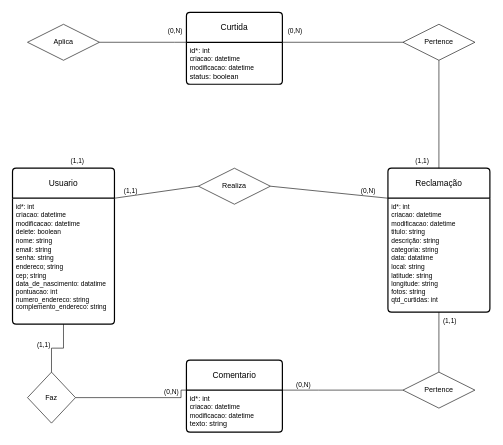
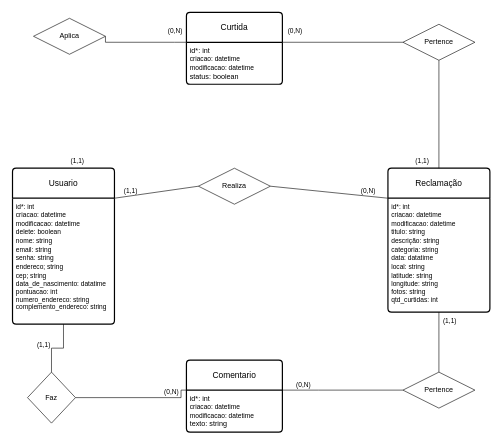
(63, 42) -> (69, 36)
